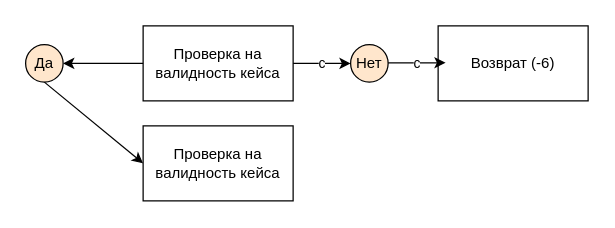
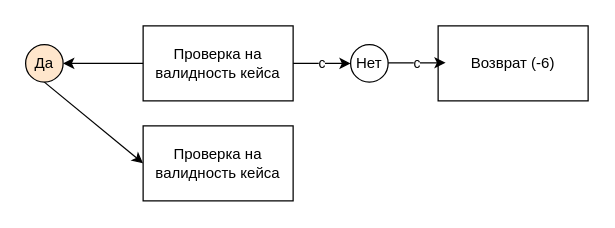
(369, 63) -> (369, 63)
